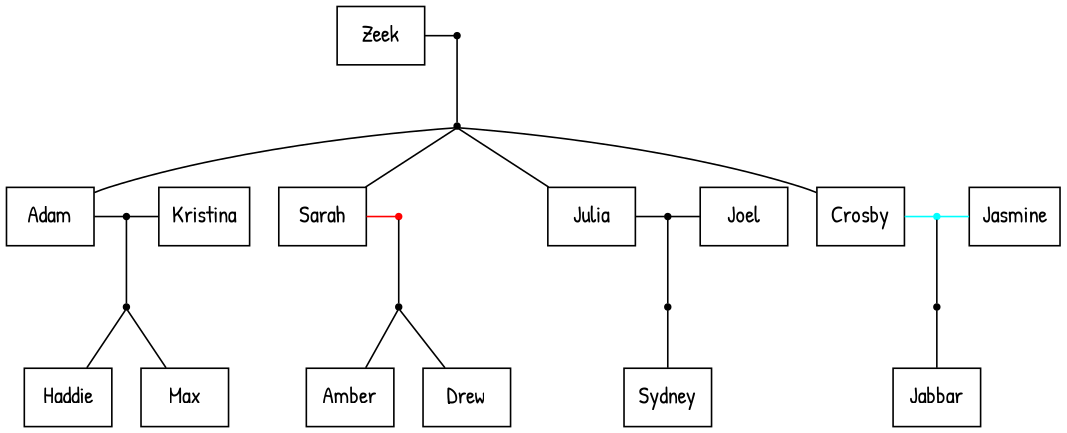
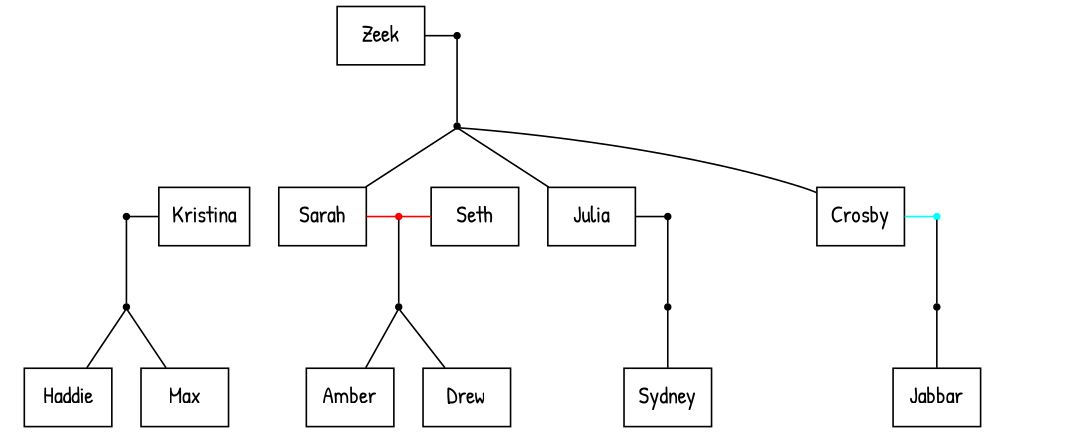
(50, 217) -> none
none -> (475, 217)
(744, 217) -> none
(1015, 217) -> none
